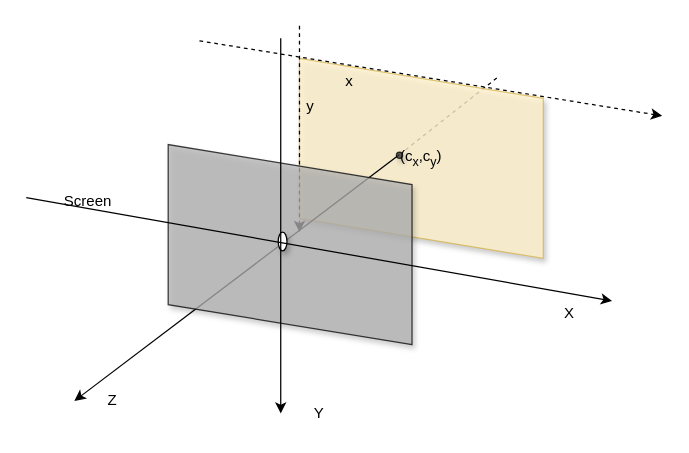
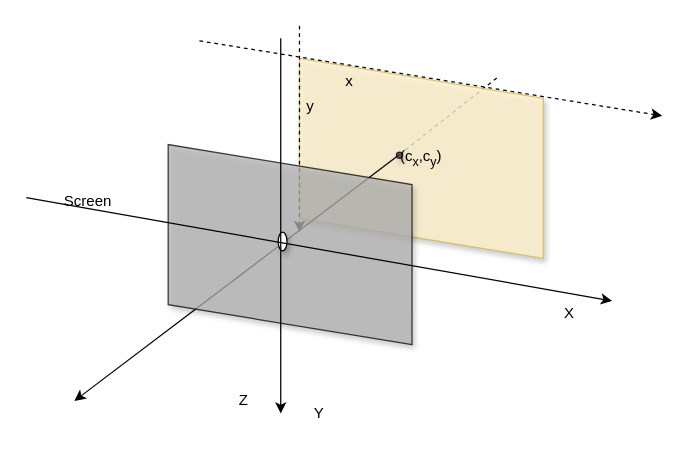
(118, 401) -> (249, 401)
